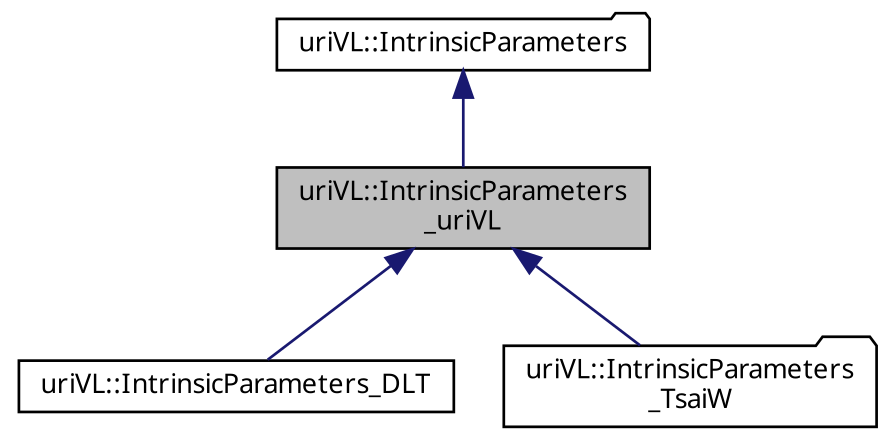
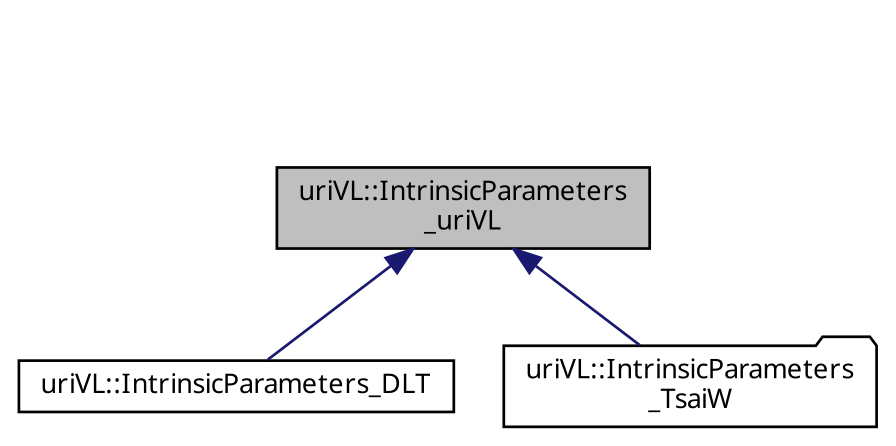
(463, 45) -> none
